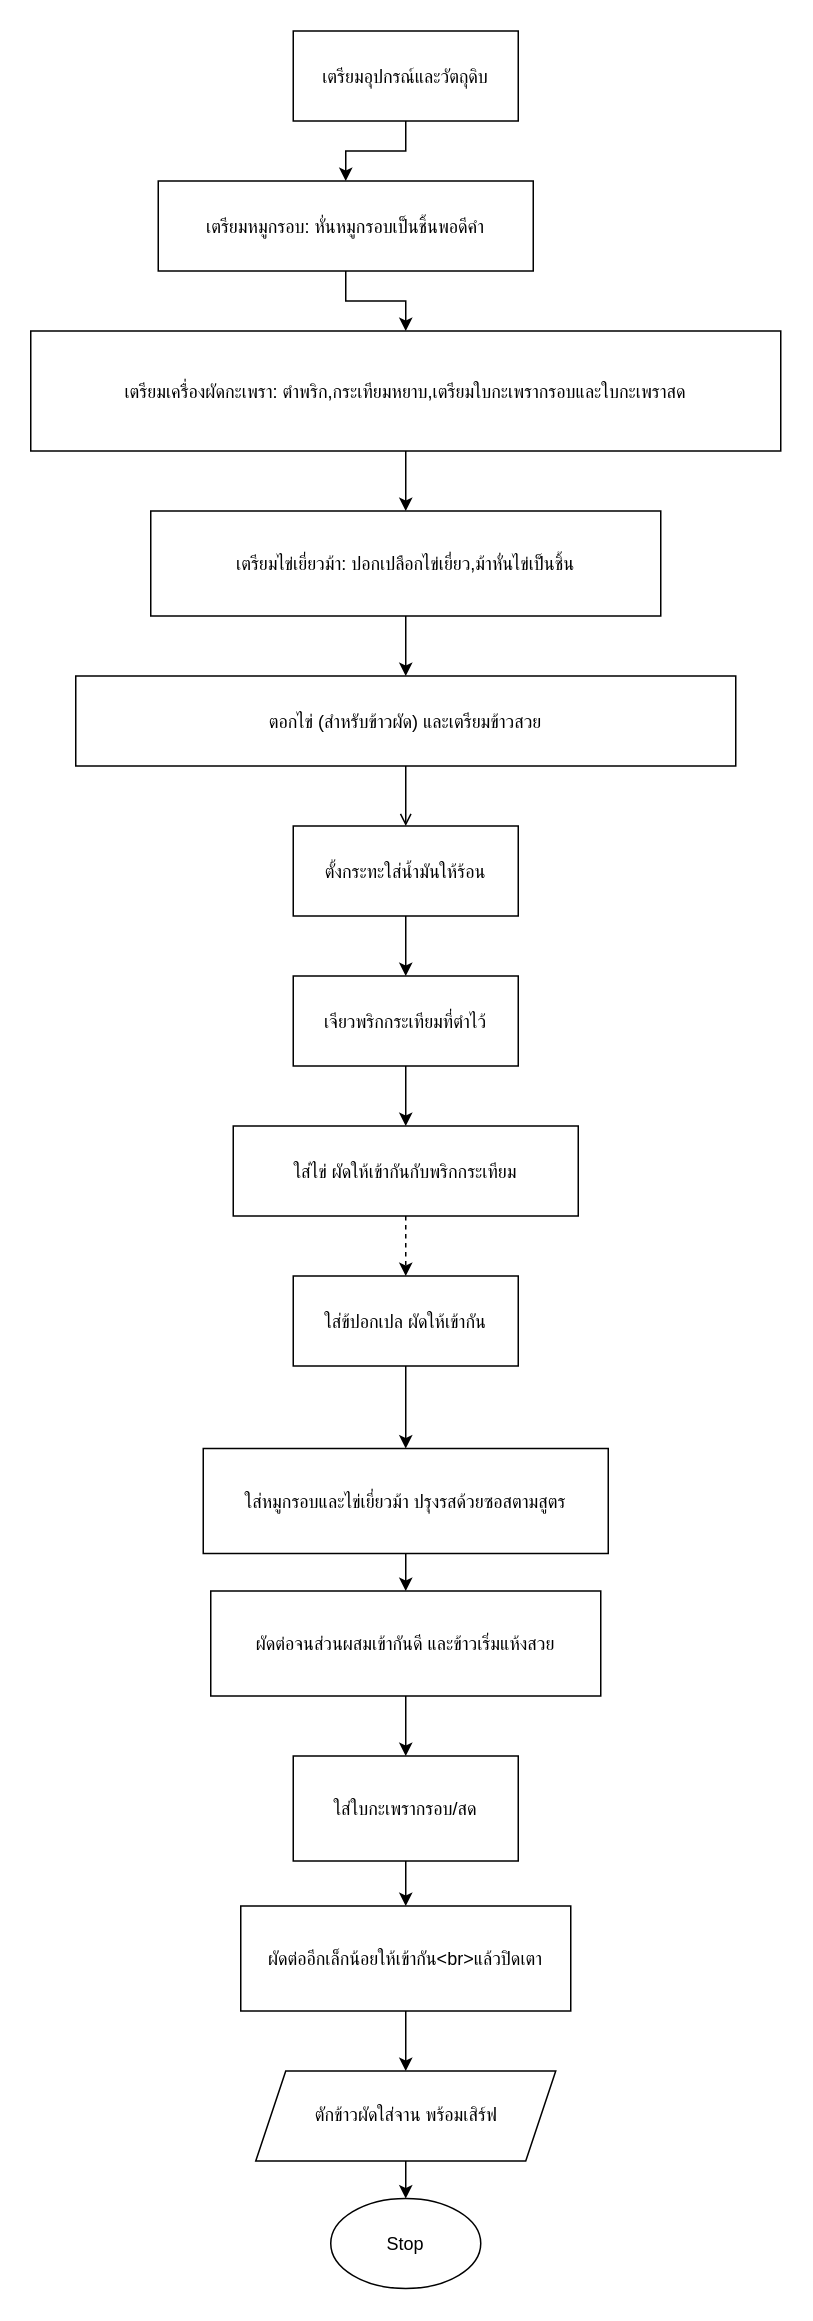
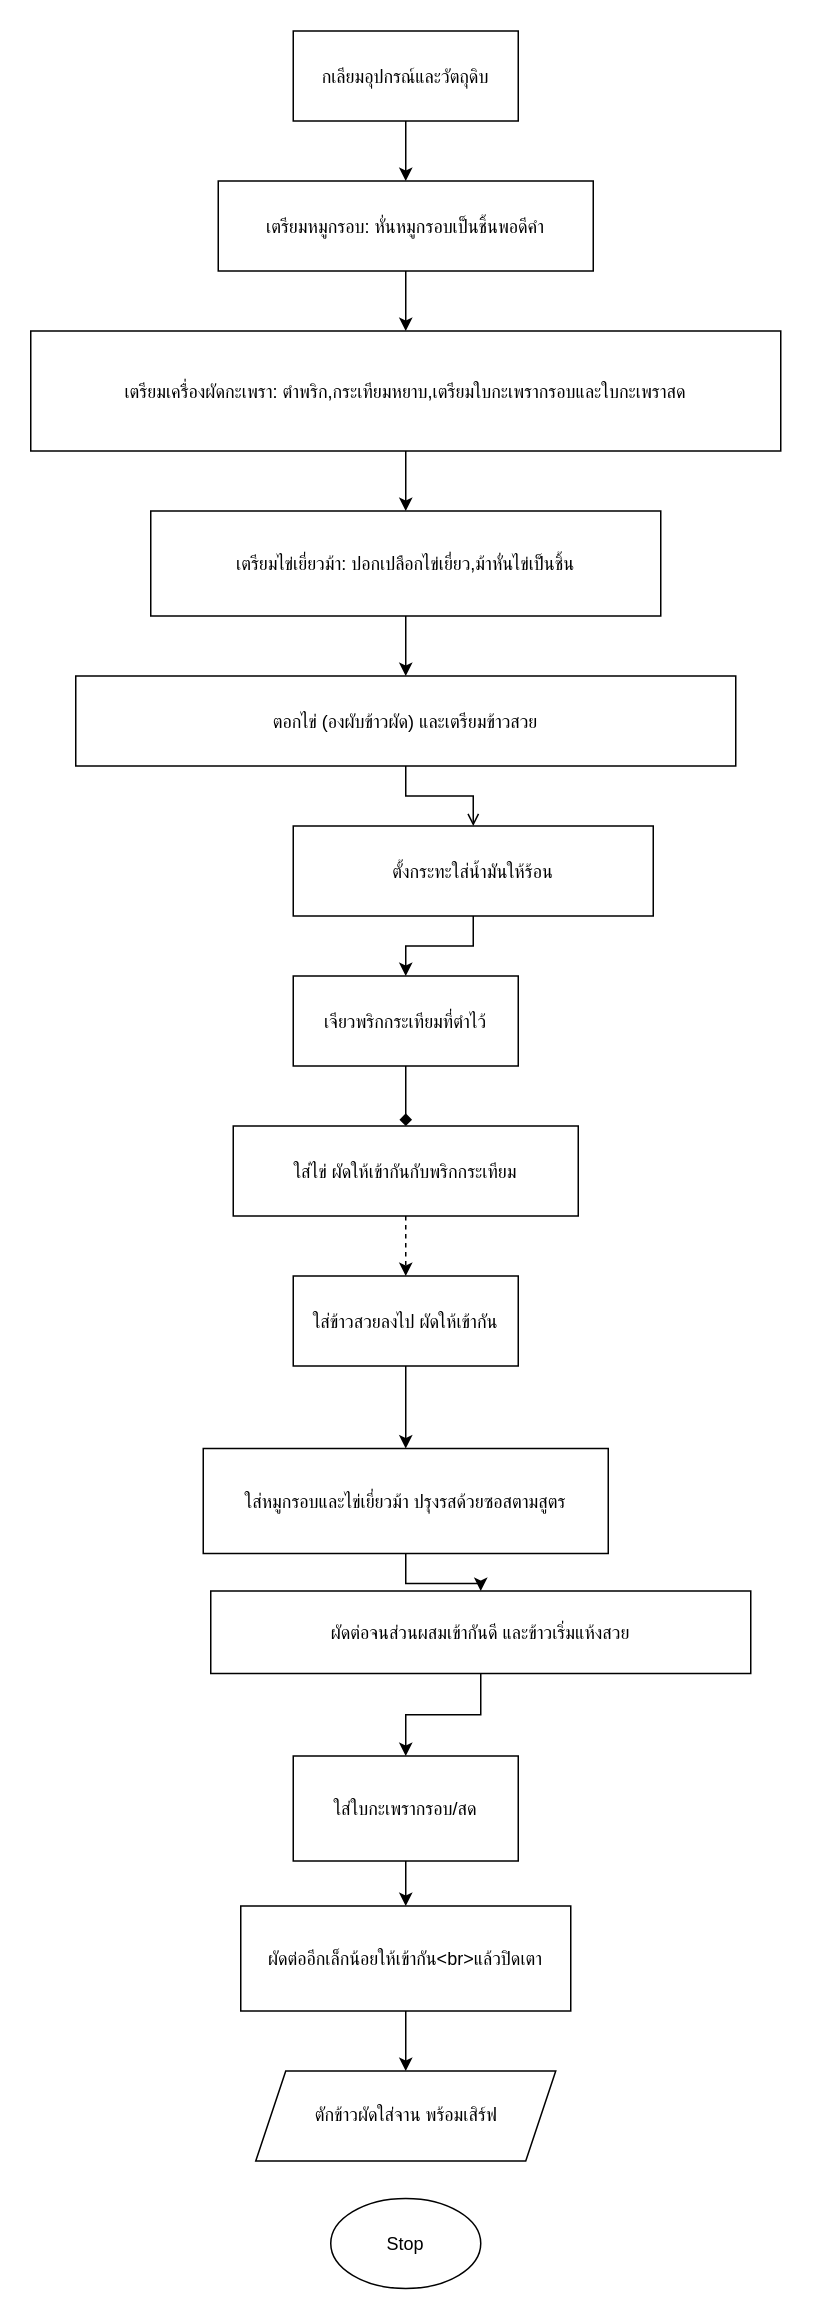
(405, 77) -> (405, 77)
(346, 226) -> (406, 226)
(405, 722) -> (405, 722)
(406, 871) -> (473, 871)
(406, 1114) -> (406, 1113)
(405, 1322) -> (405, 1322)
(406, 1643) -> (481, 1632)
(406, 2174) -> none
